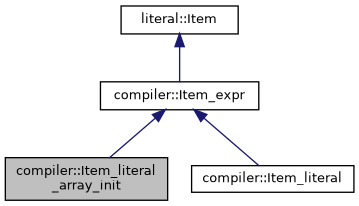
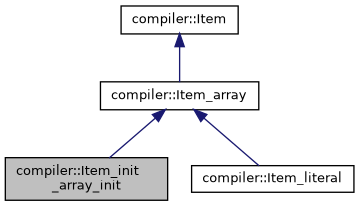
(180, 20) -> (180, 20)
(180, 96) -> (180, 96)
(86, 179) -> (86, 179)
